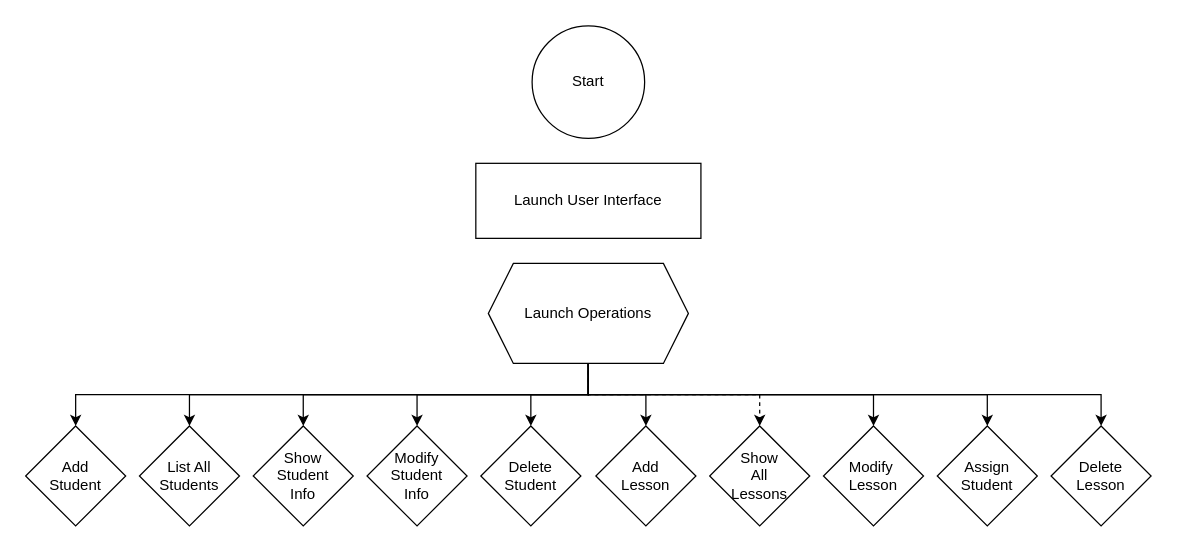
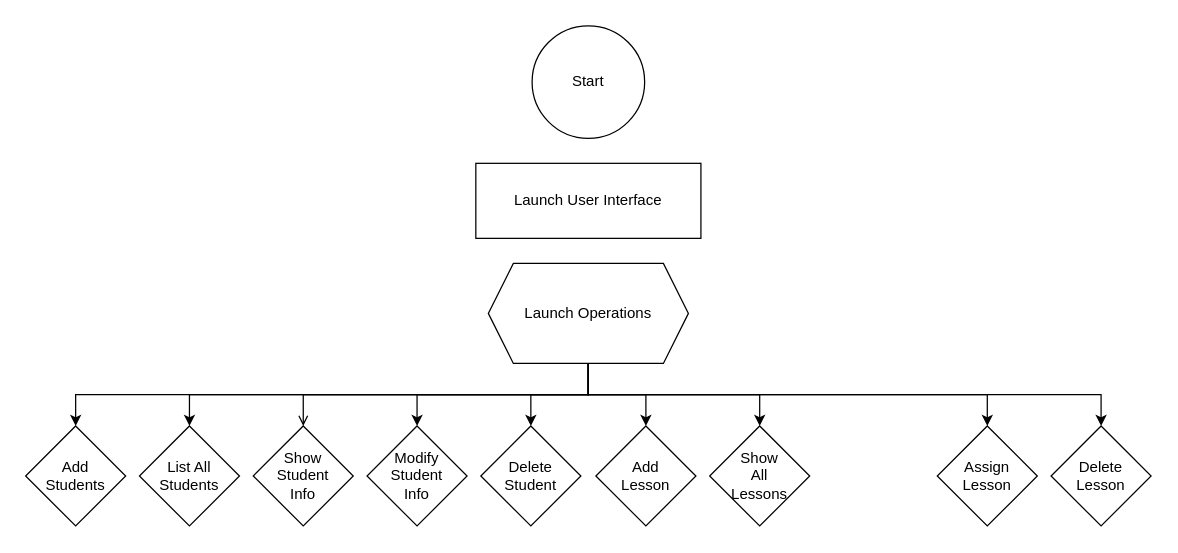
(759, 408) -> (759, 408)
(873, 408) -> none
(303, 416) -> (303, 418)
(76, 476) -> (76, 476)
(873, 476) -> none
(987, 476) -> (987, 476)
